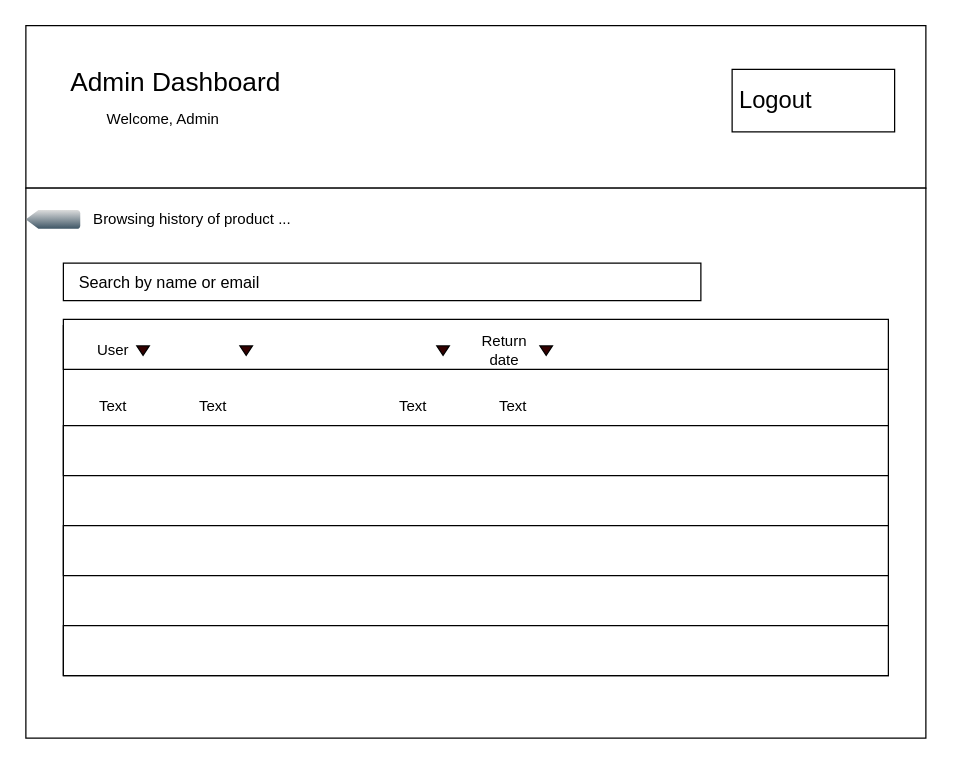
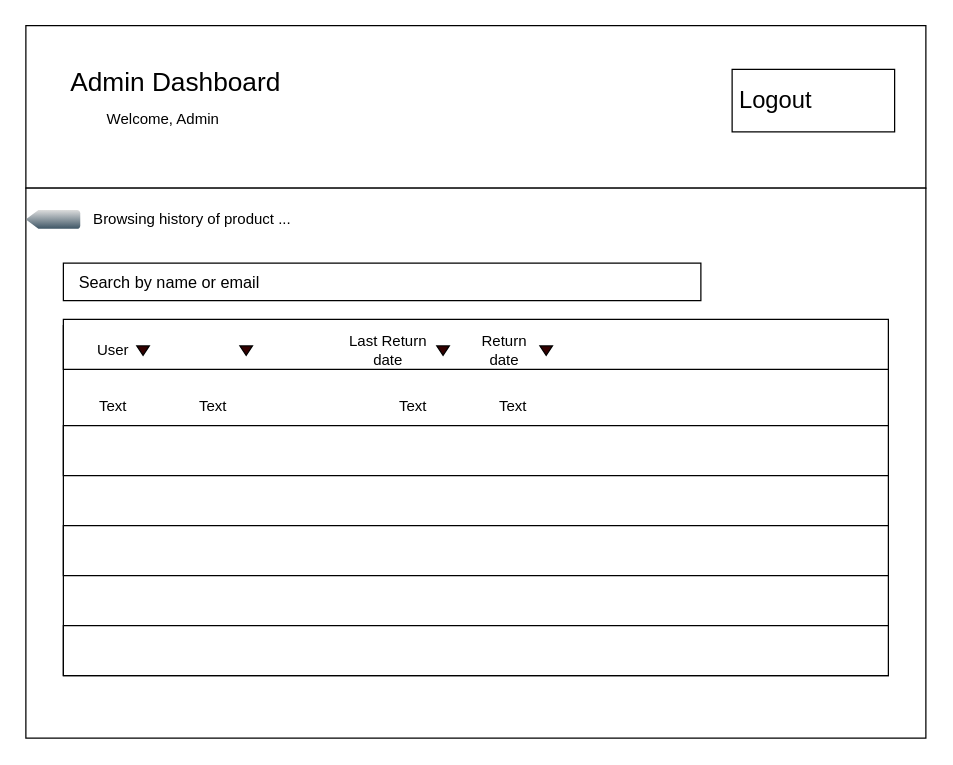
none -> (388, 351)
